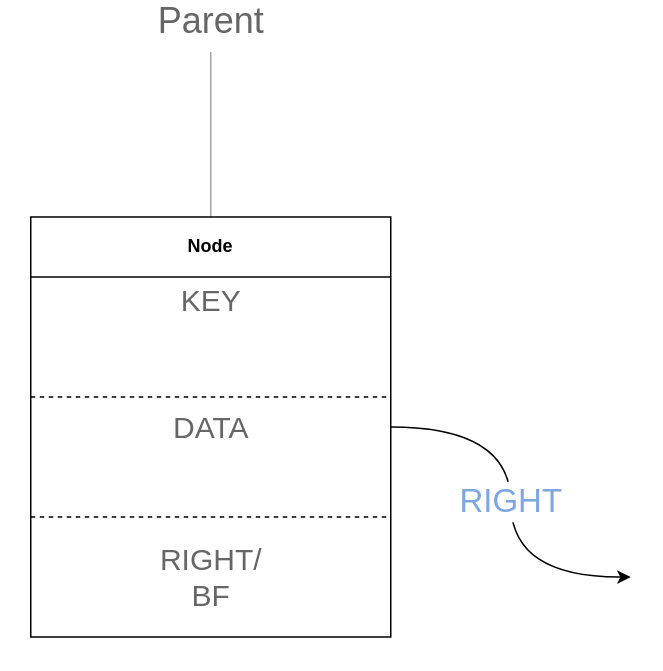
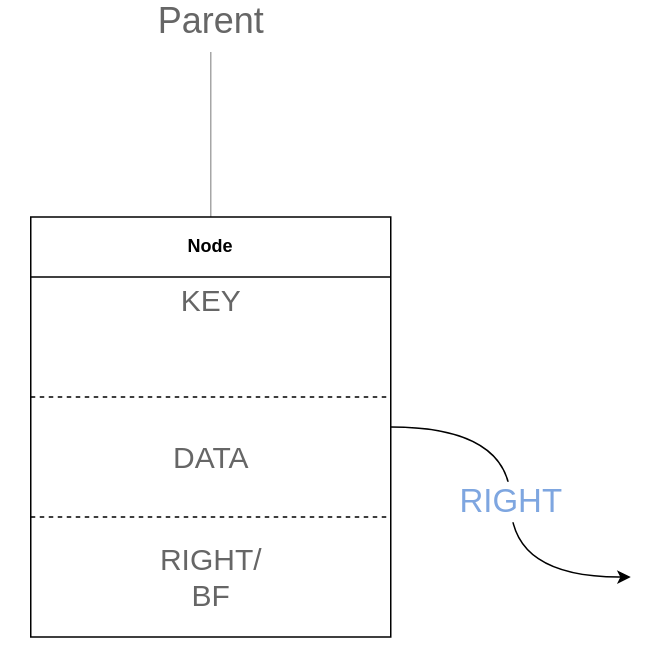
(211, 427) -> (211, 457)
